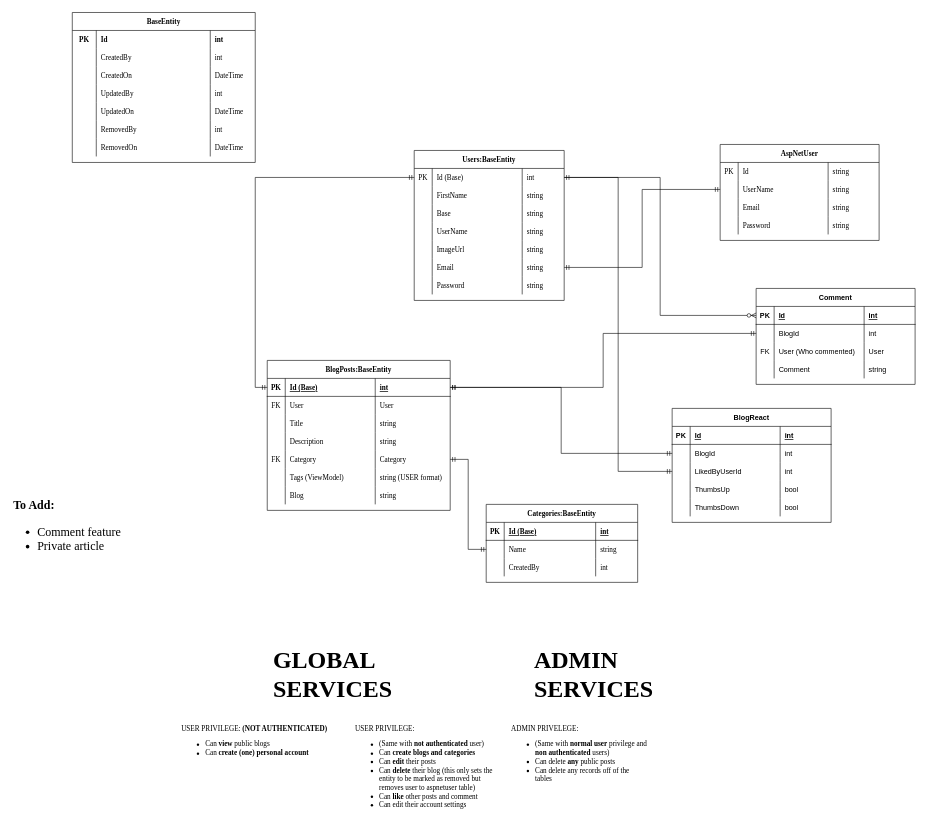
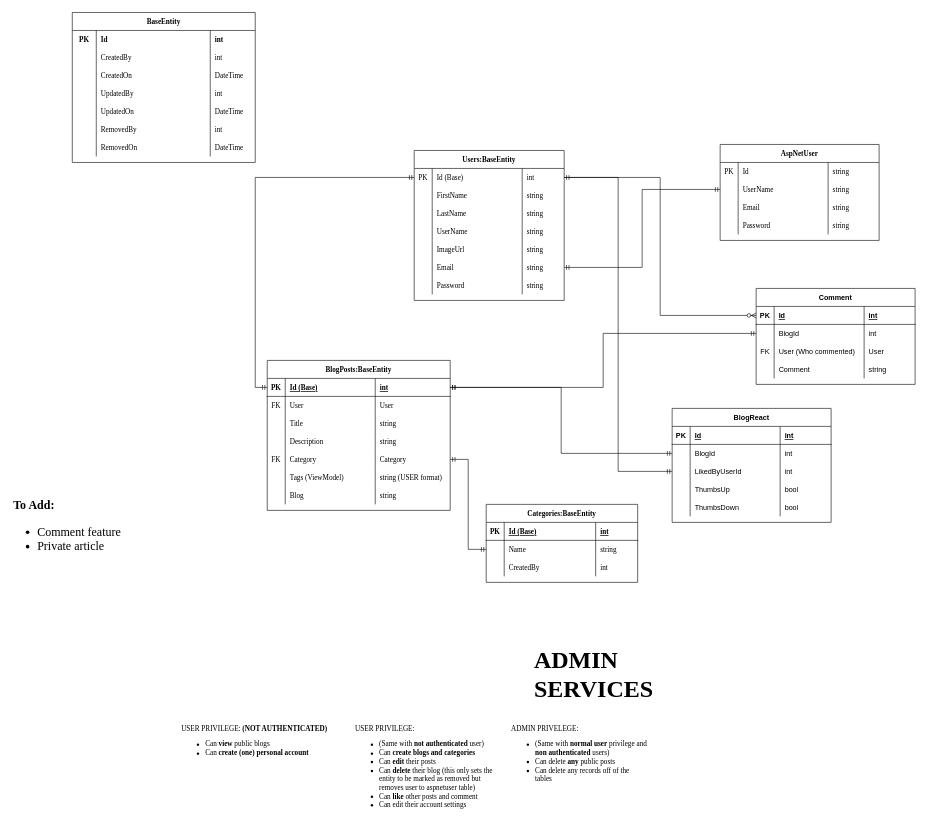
(445, 214) -> (453, 214)
(336, 675) -> none
